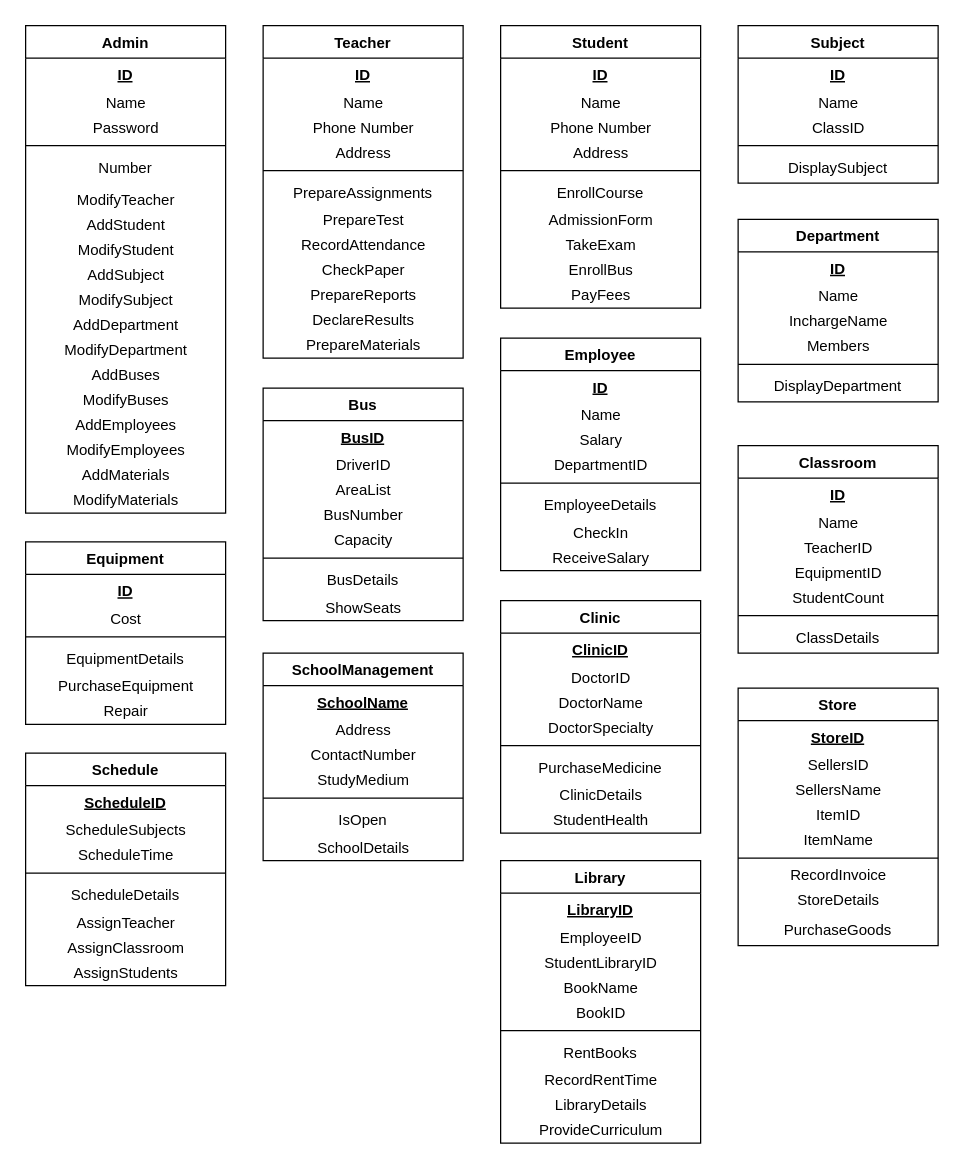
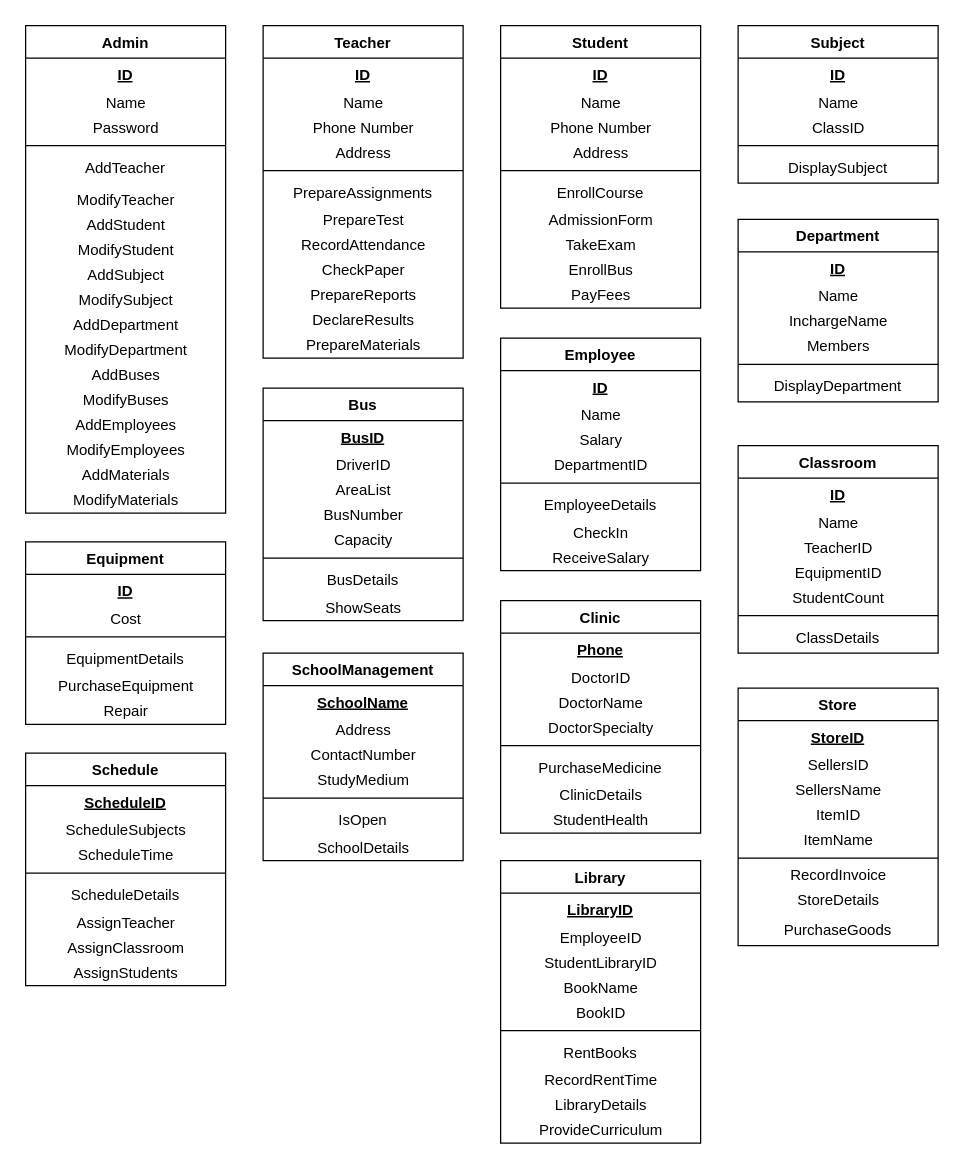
(125, 168) -> (125, 168)
(600, 650) -> (600, 650)
